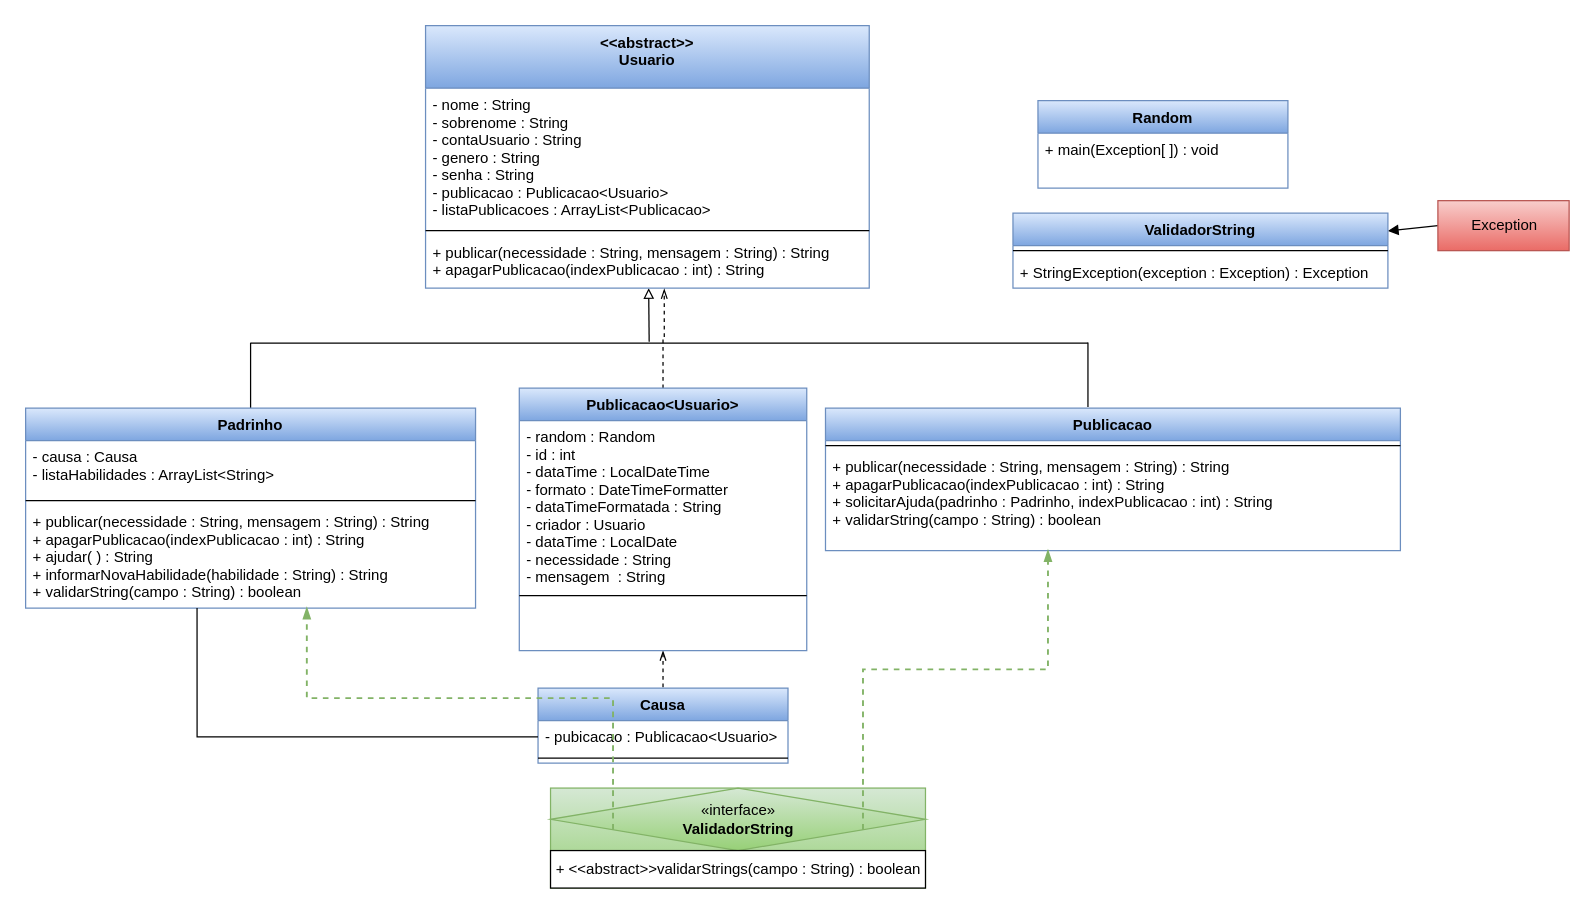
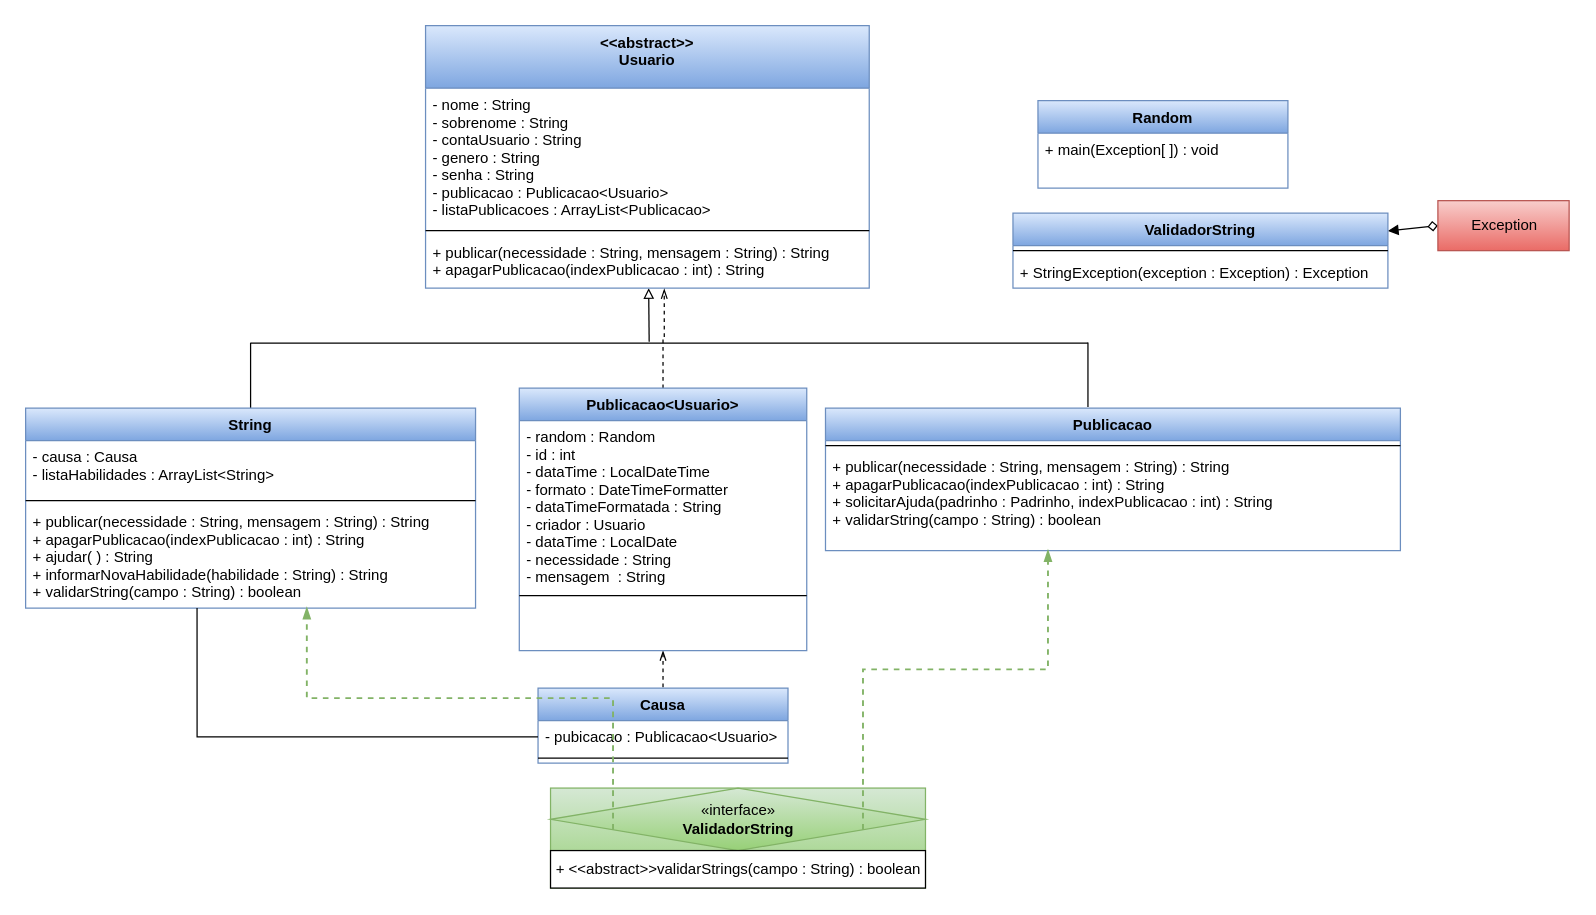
(1432, 226) -> (1427, 227)
(250, 425) -> (250, 425)
